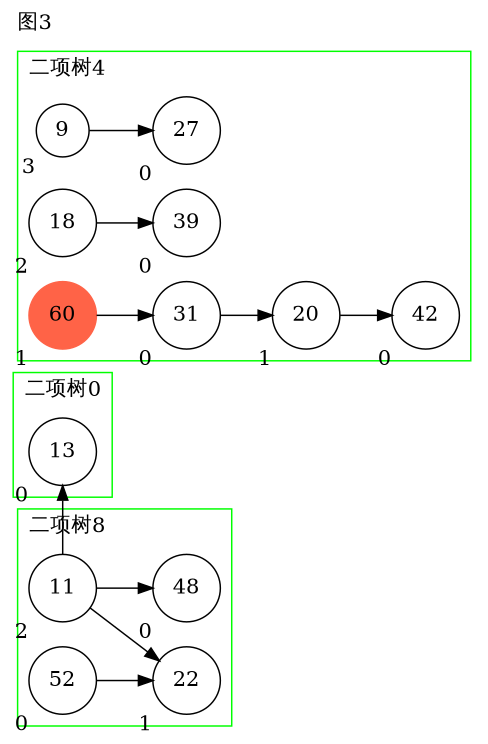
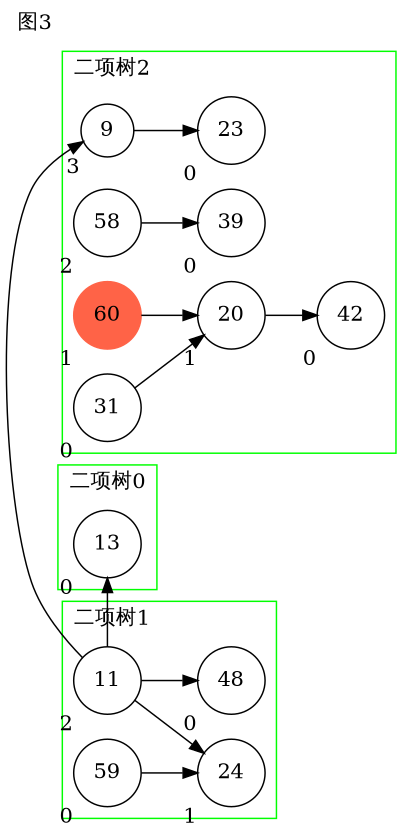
(67, 68) -> (112, 68)
(187, 131) -> (231, 131)
(63, 223) -> (107, 223)
(117, 315) -> (162, 315)
none -> (7, 403)
(67, 526) -> (112, 618)
(63, 681) -> (107, 773)
(187, 681) -> (231, 773)
